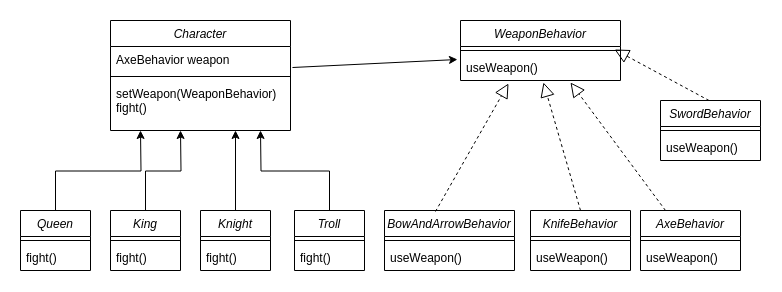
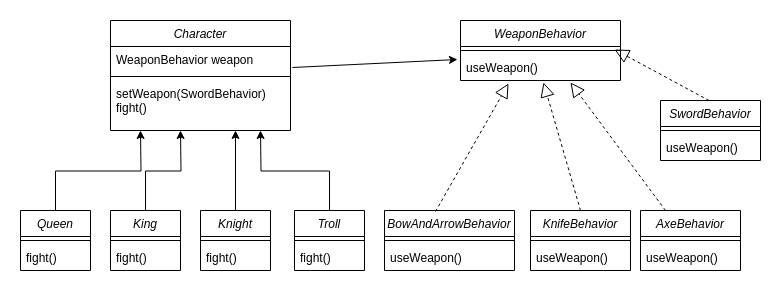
(173, 60) -> (183, 60)
(198, 94) -> (195, 94)
